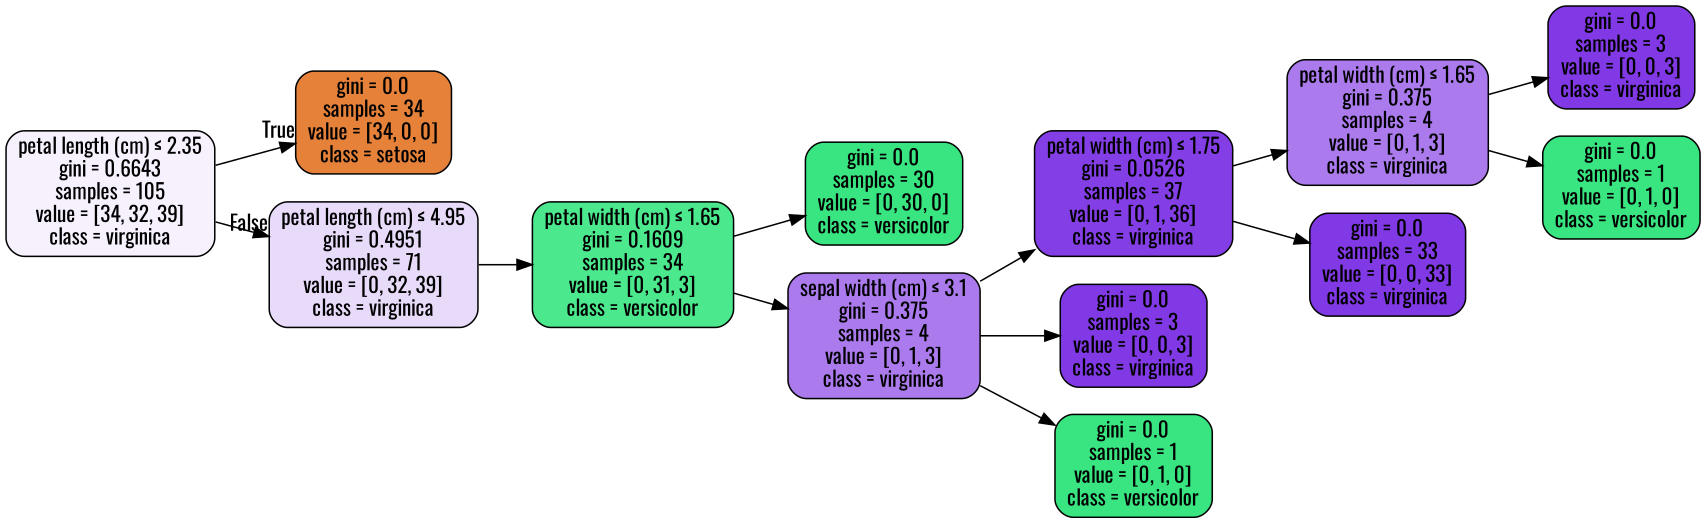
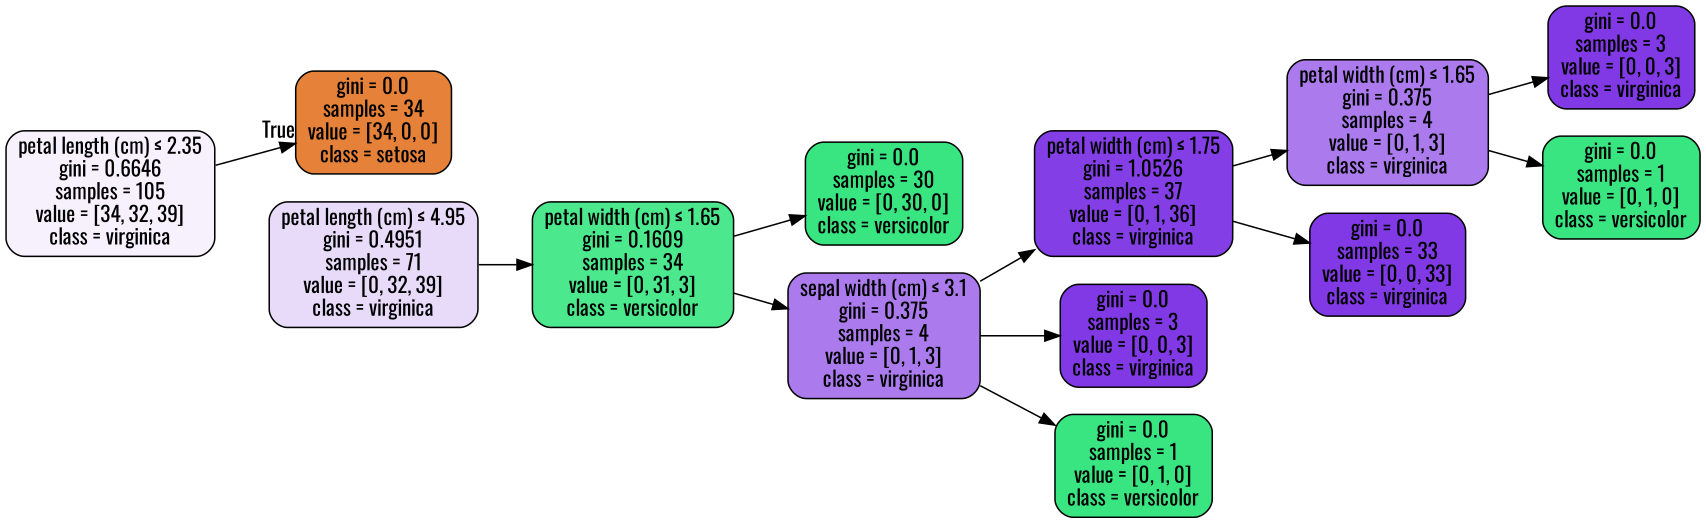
(110, 170) -> (110, 170)
(1134, 170) -> (1134, 170)
(235, 227) -> none
